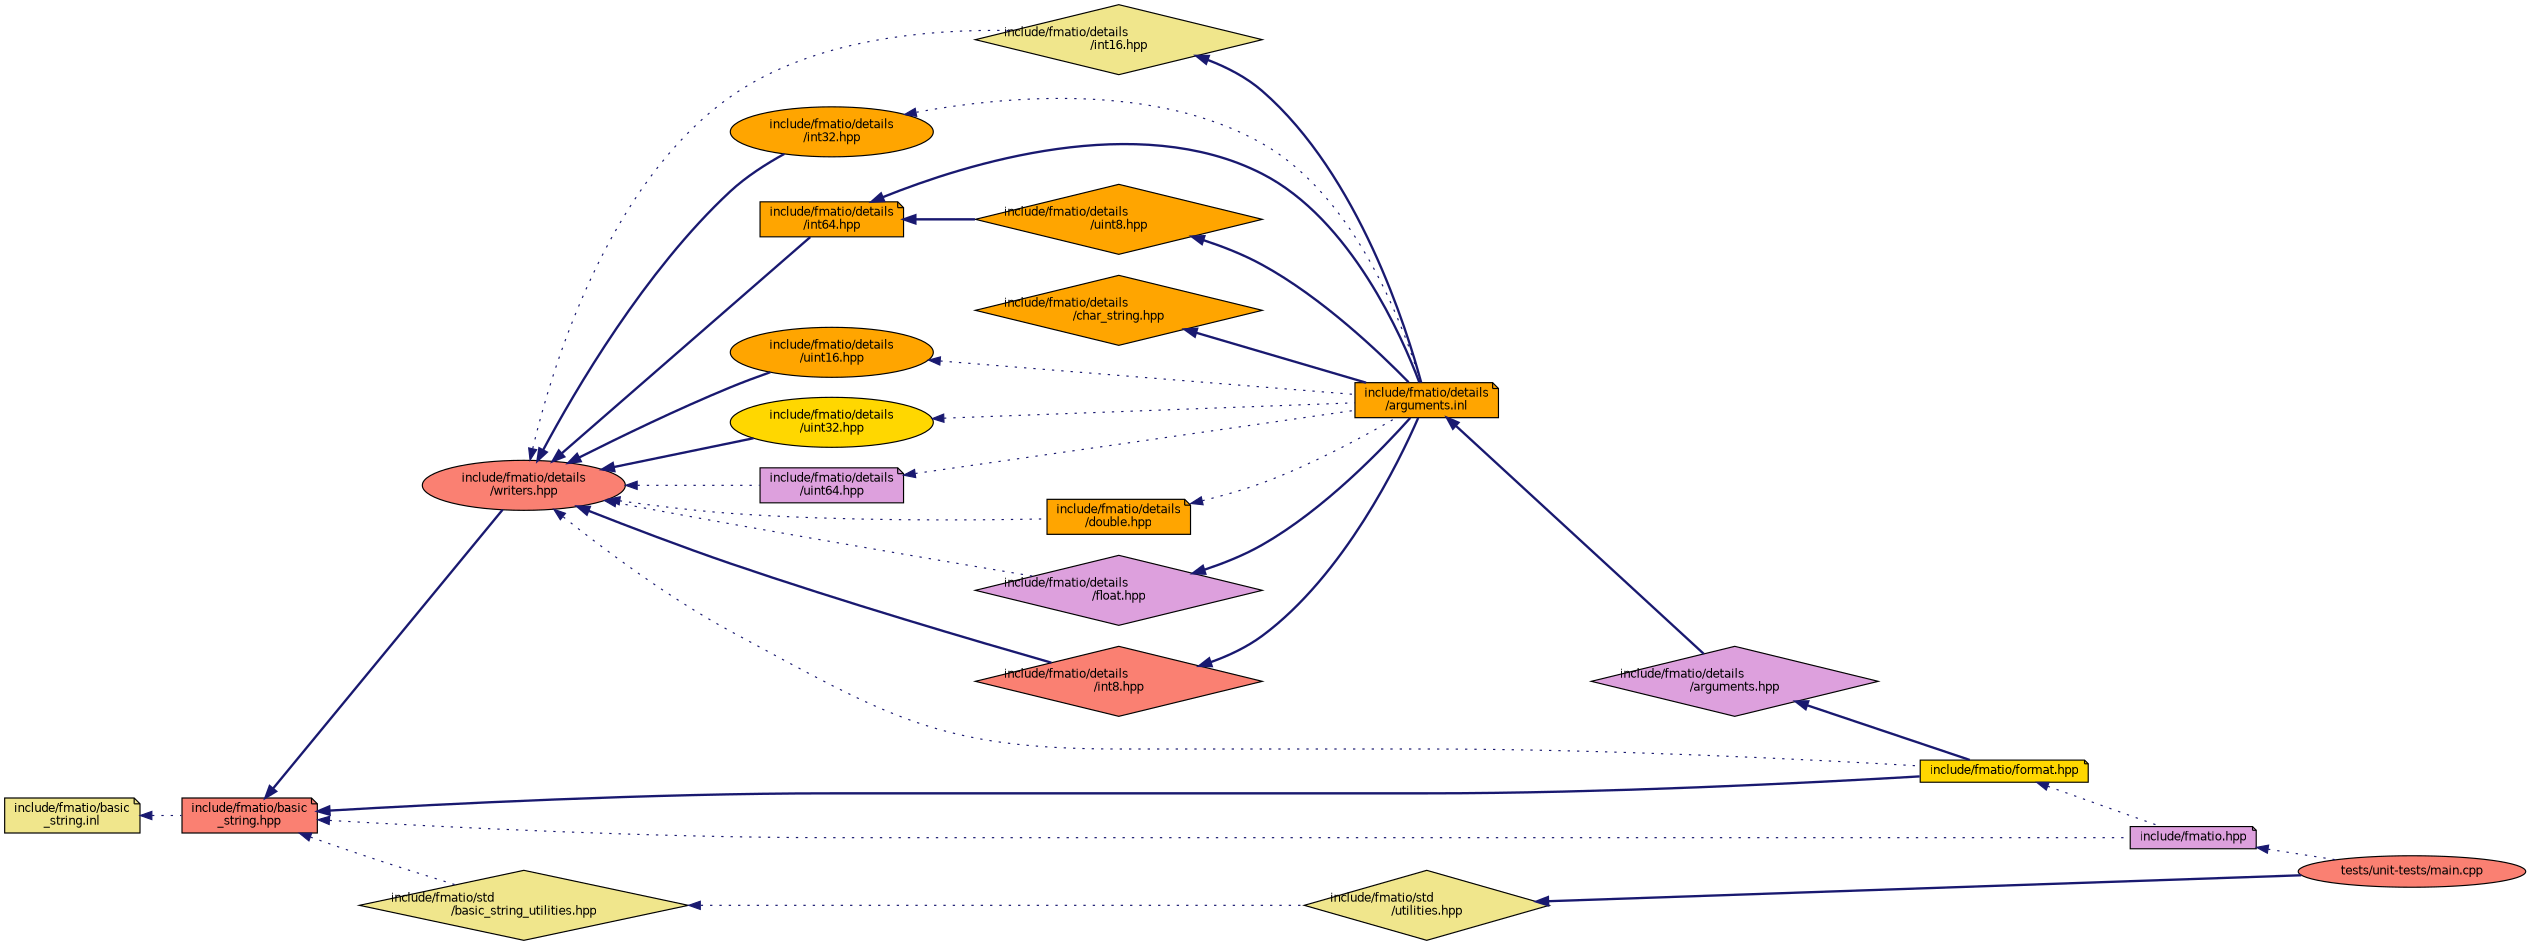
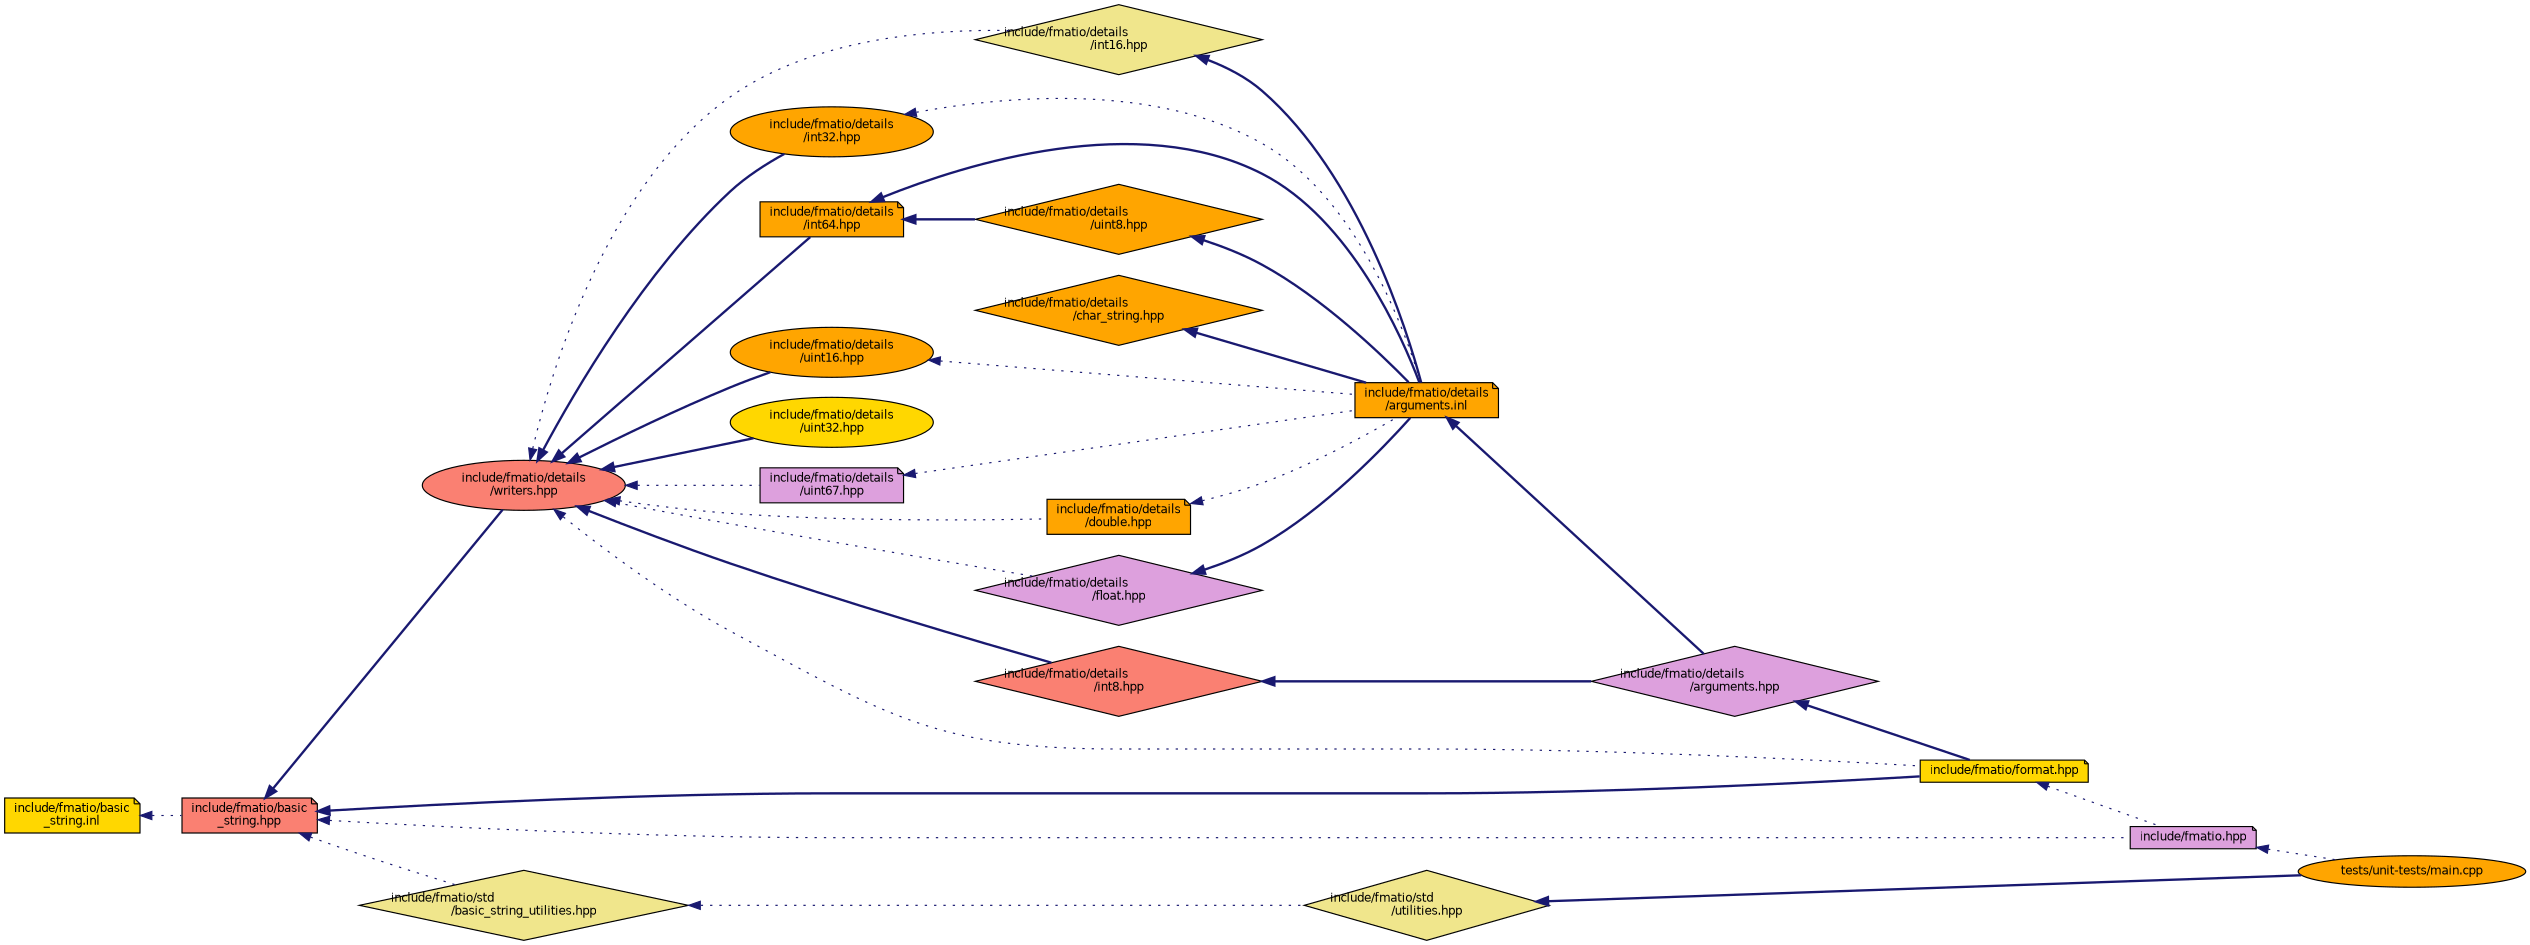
(1149, 410) -> none
(832, 485) -> (832, 485)
(1336, 560) -> (1433, 681)
(72, 816) -> (72, 816)
(2412, 872) -> (2412, 872)
